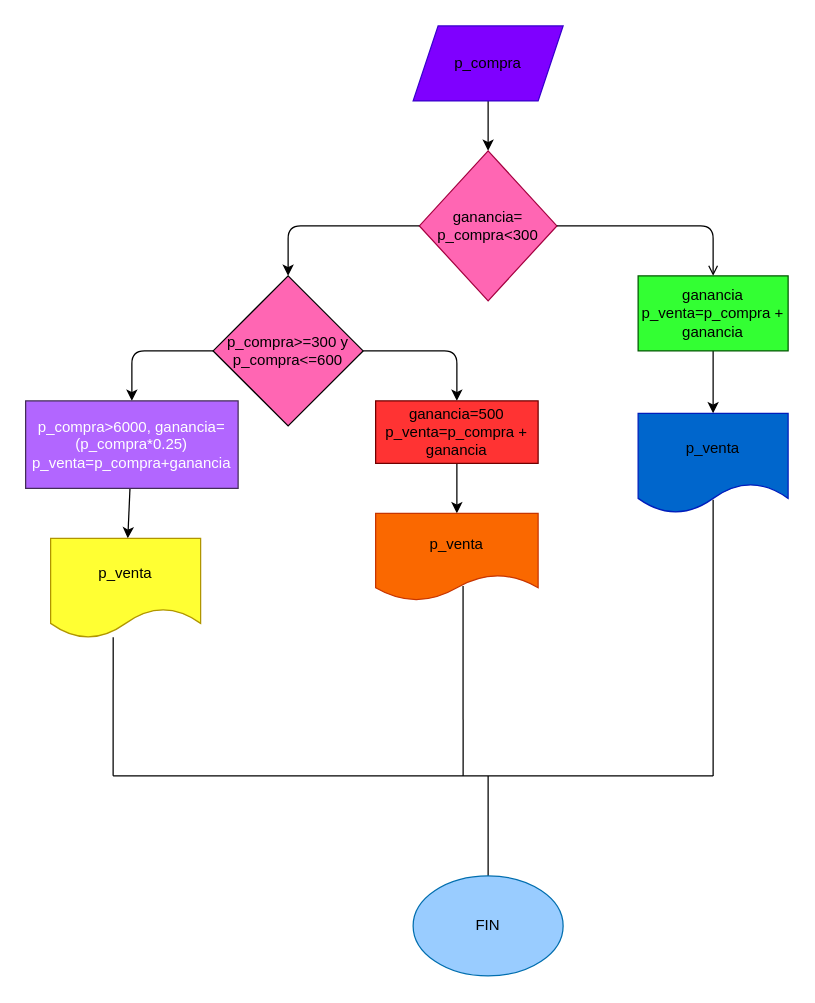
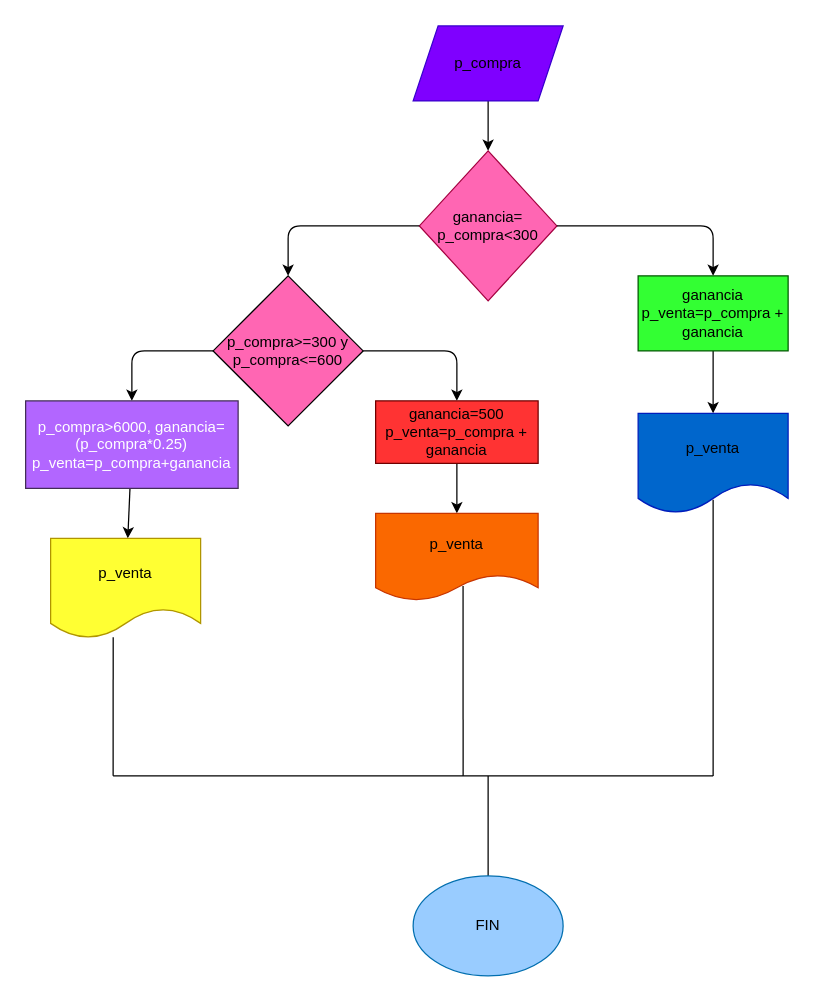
(713, 267) -> (713, 266)
